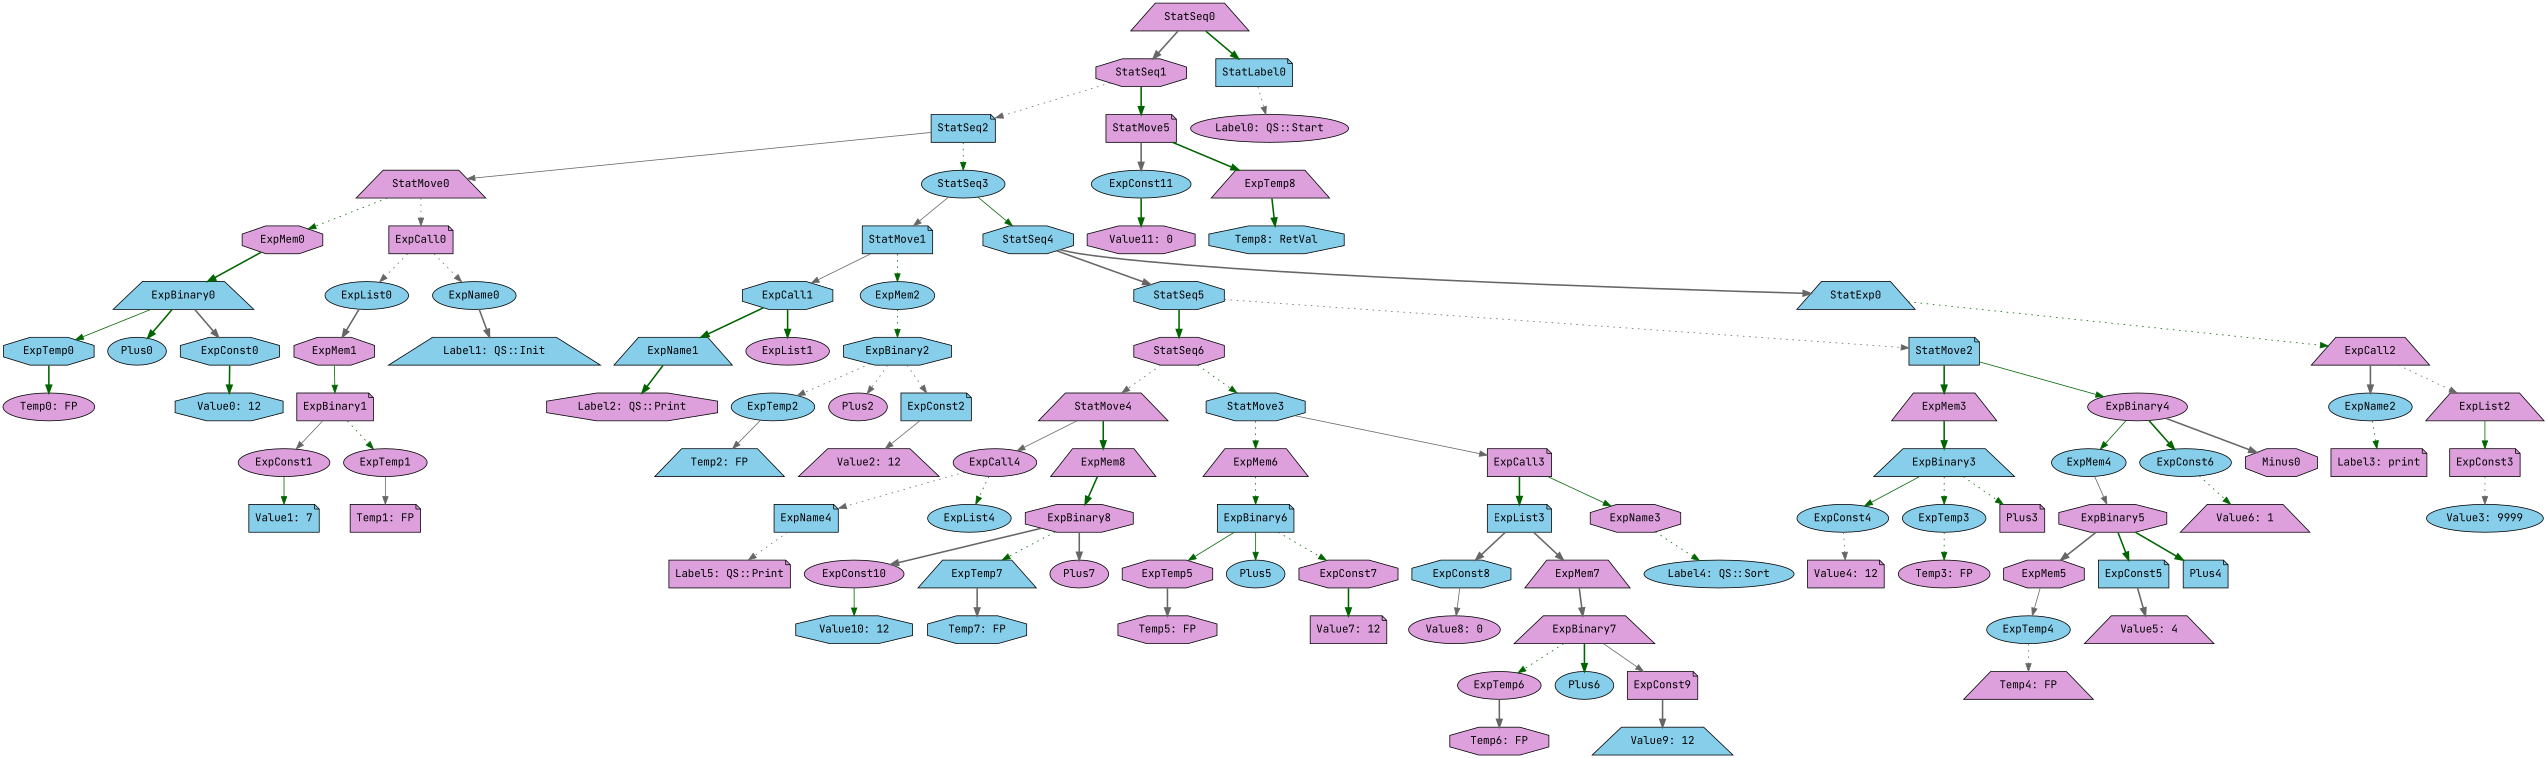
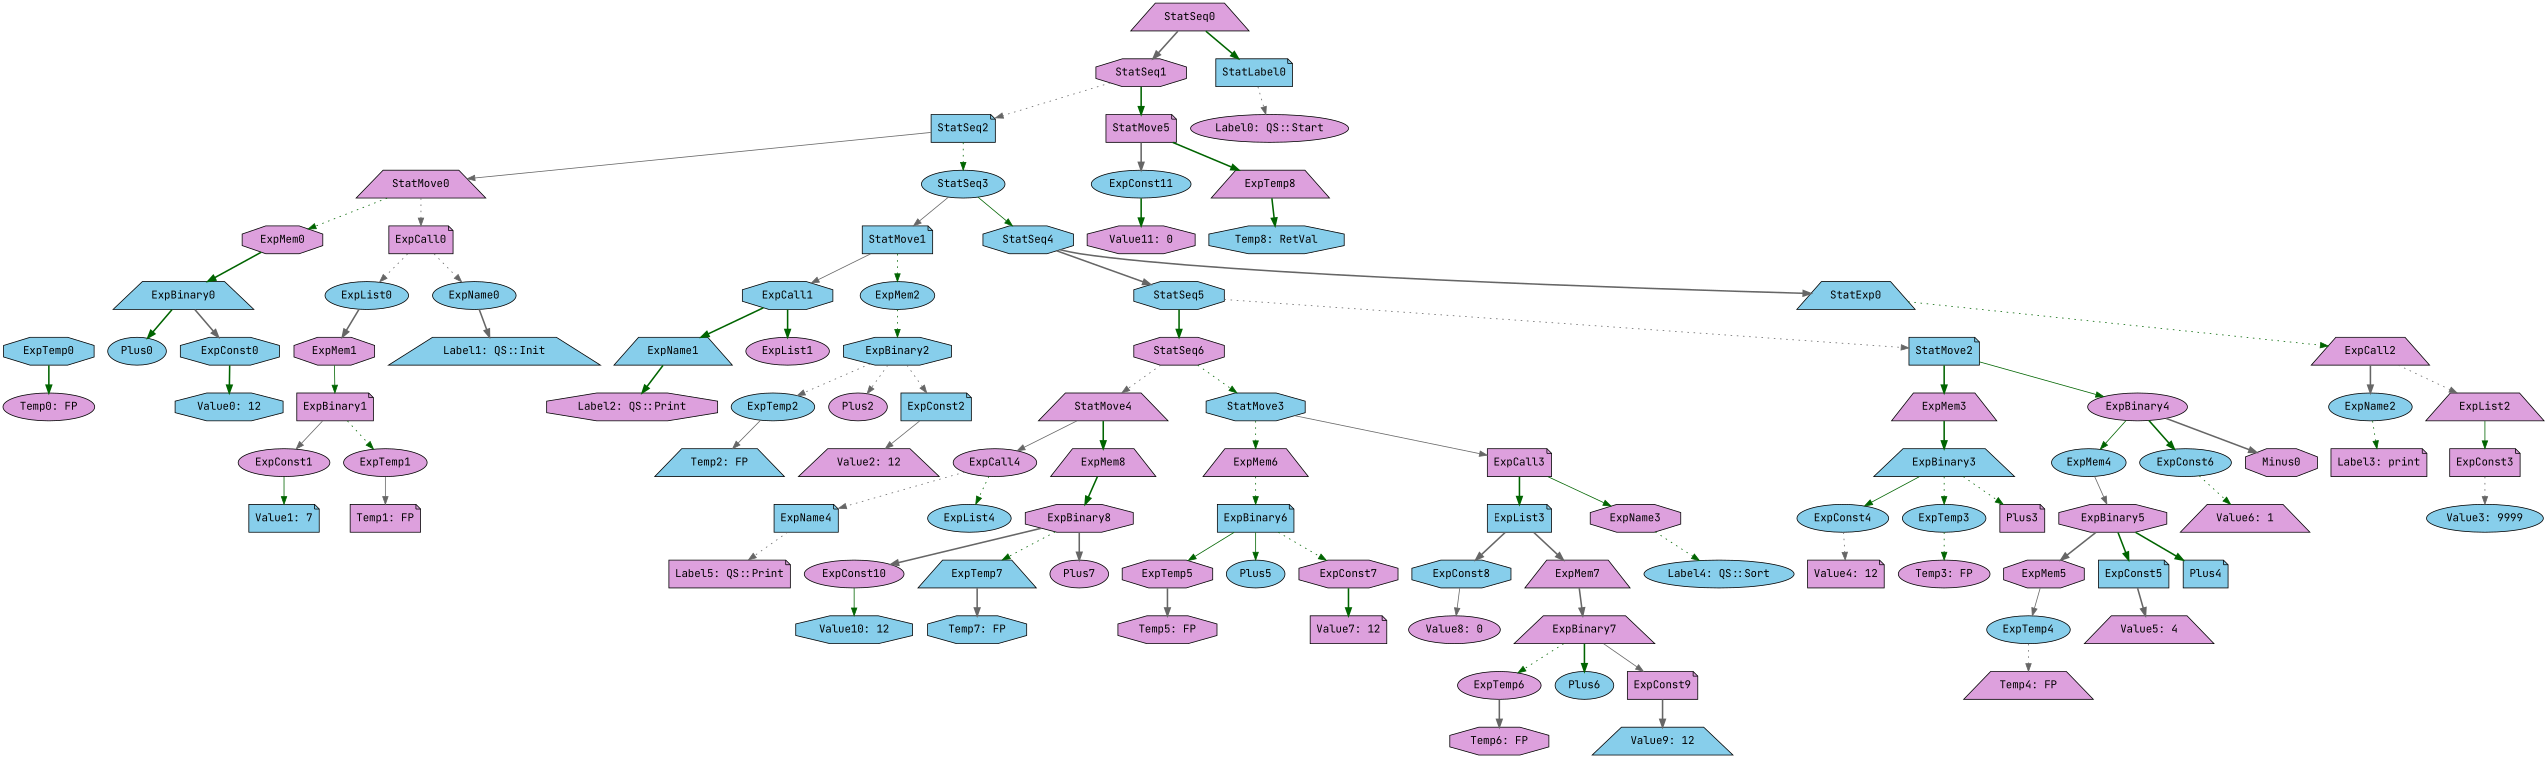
(117, 323) -> none
